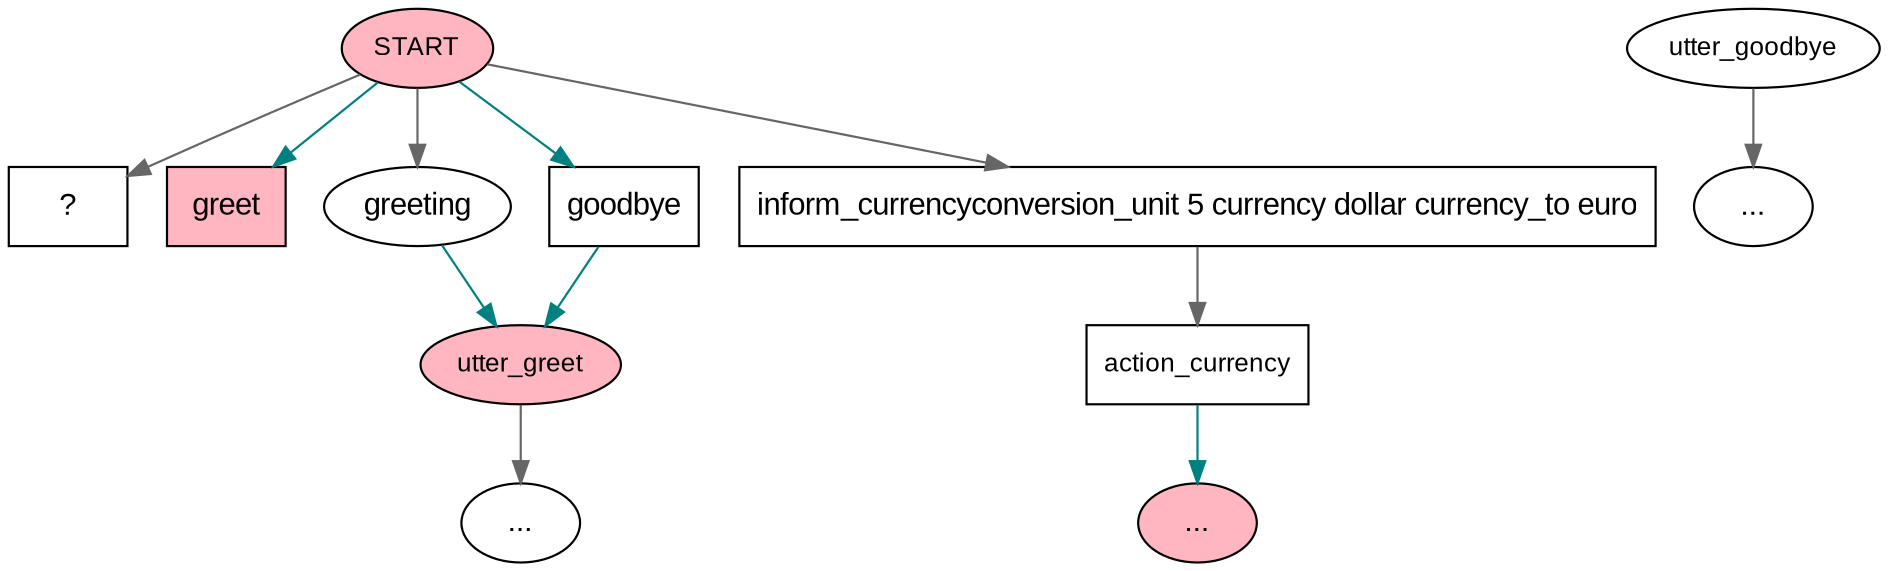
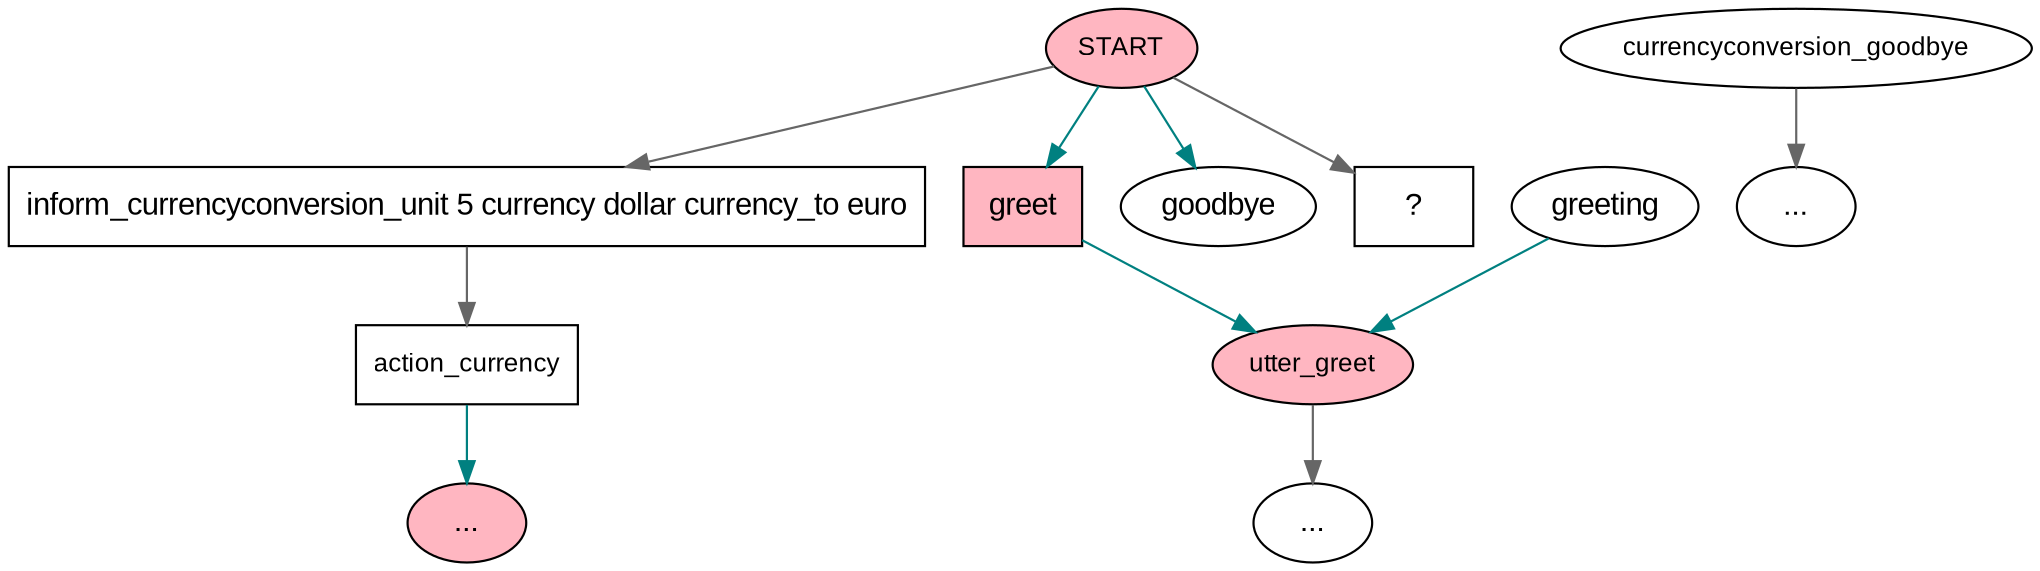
(1753, 48) -> (1796, 48)
(417, 117) -> none
(624, 207) -> (1218, 207)
(578, 277) -> (1159, 281)
